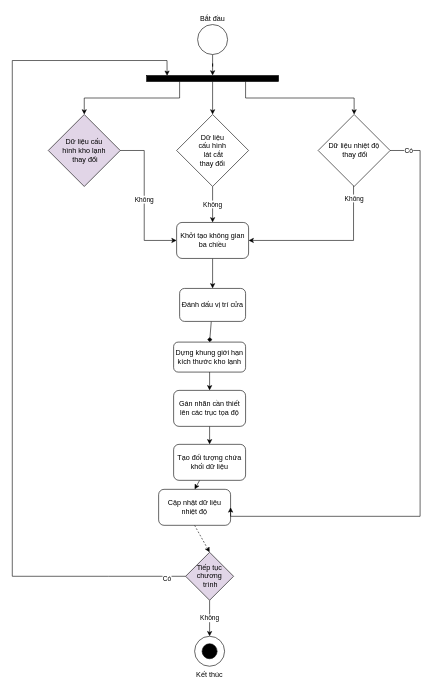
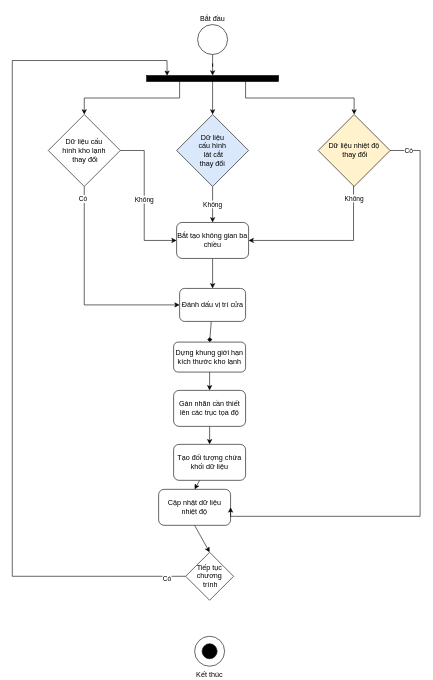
(84, 150) -> (84, 150)
(213, 150) -> (213, 150)
(354, 150) -> (354, 150)
none -> (84, 198)
(213, 240) -> (213, 240)
(201, 537) -> (201, 537)
(210, 576) -> (210, 576)
(210, 616) -> none
